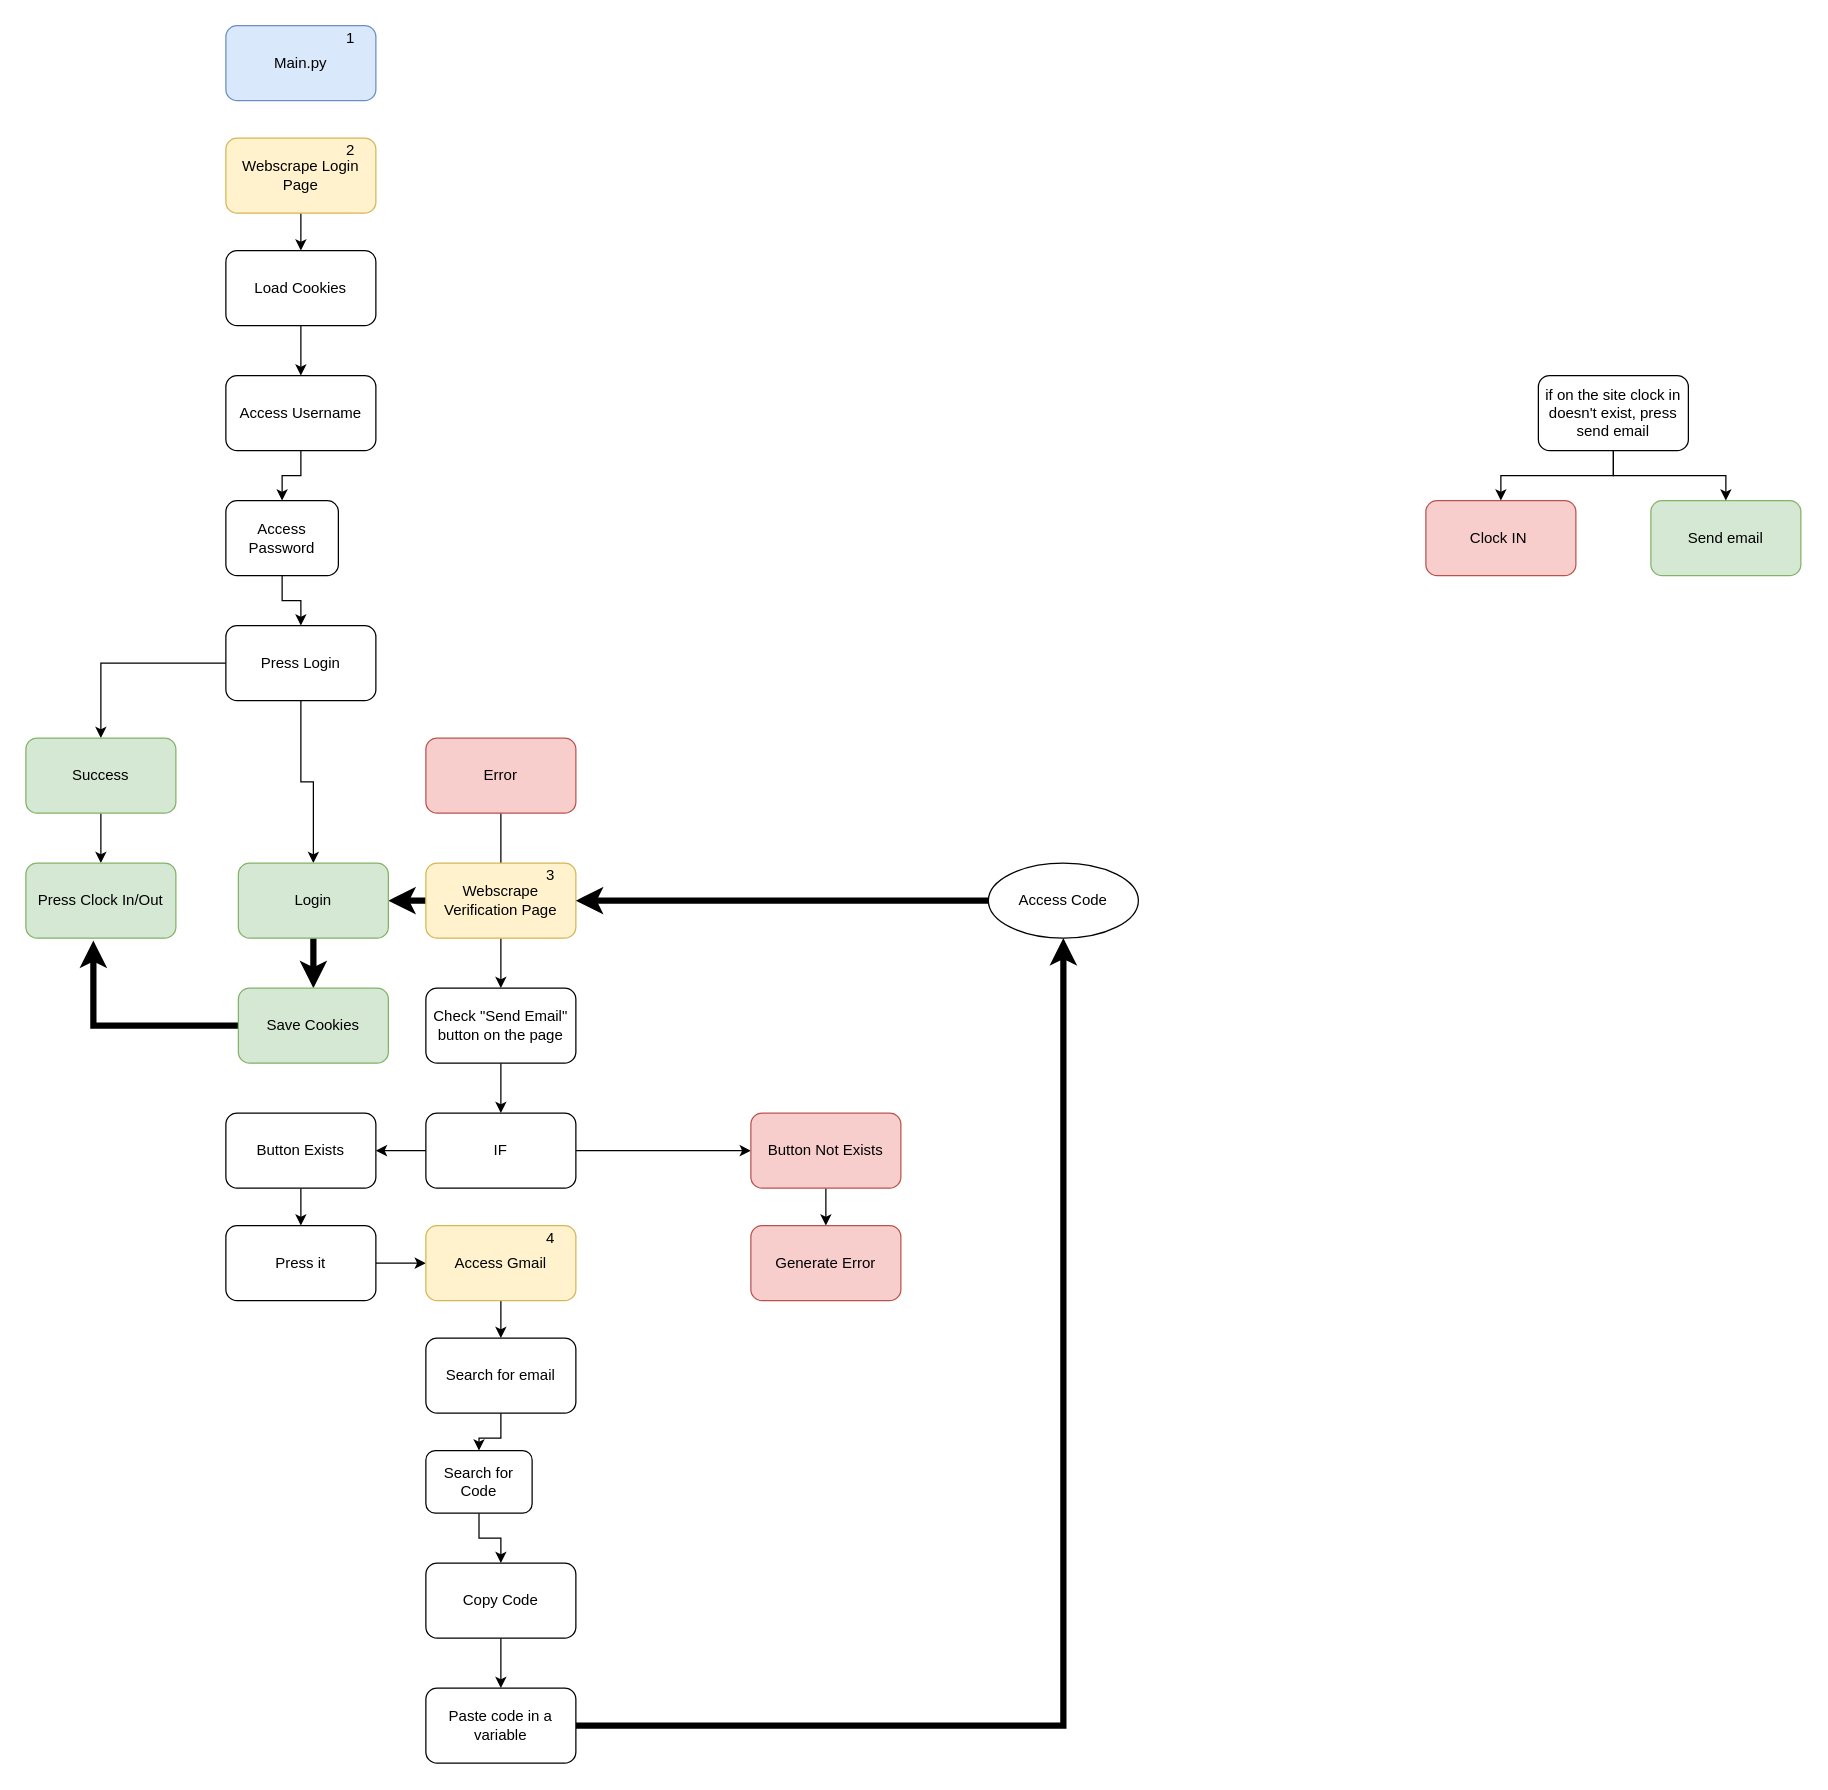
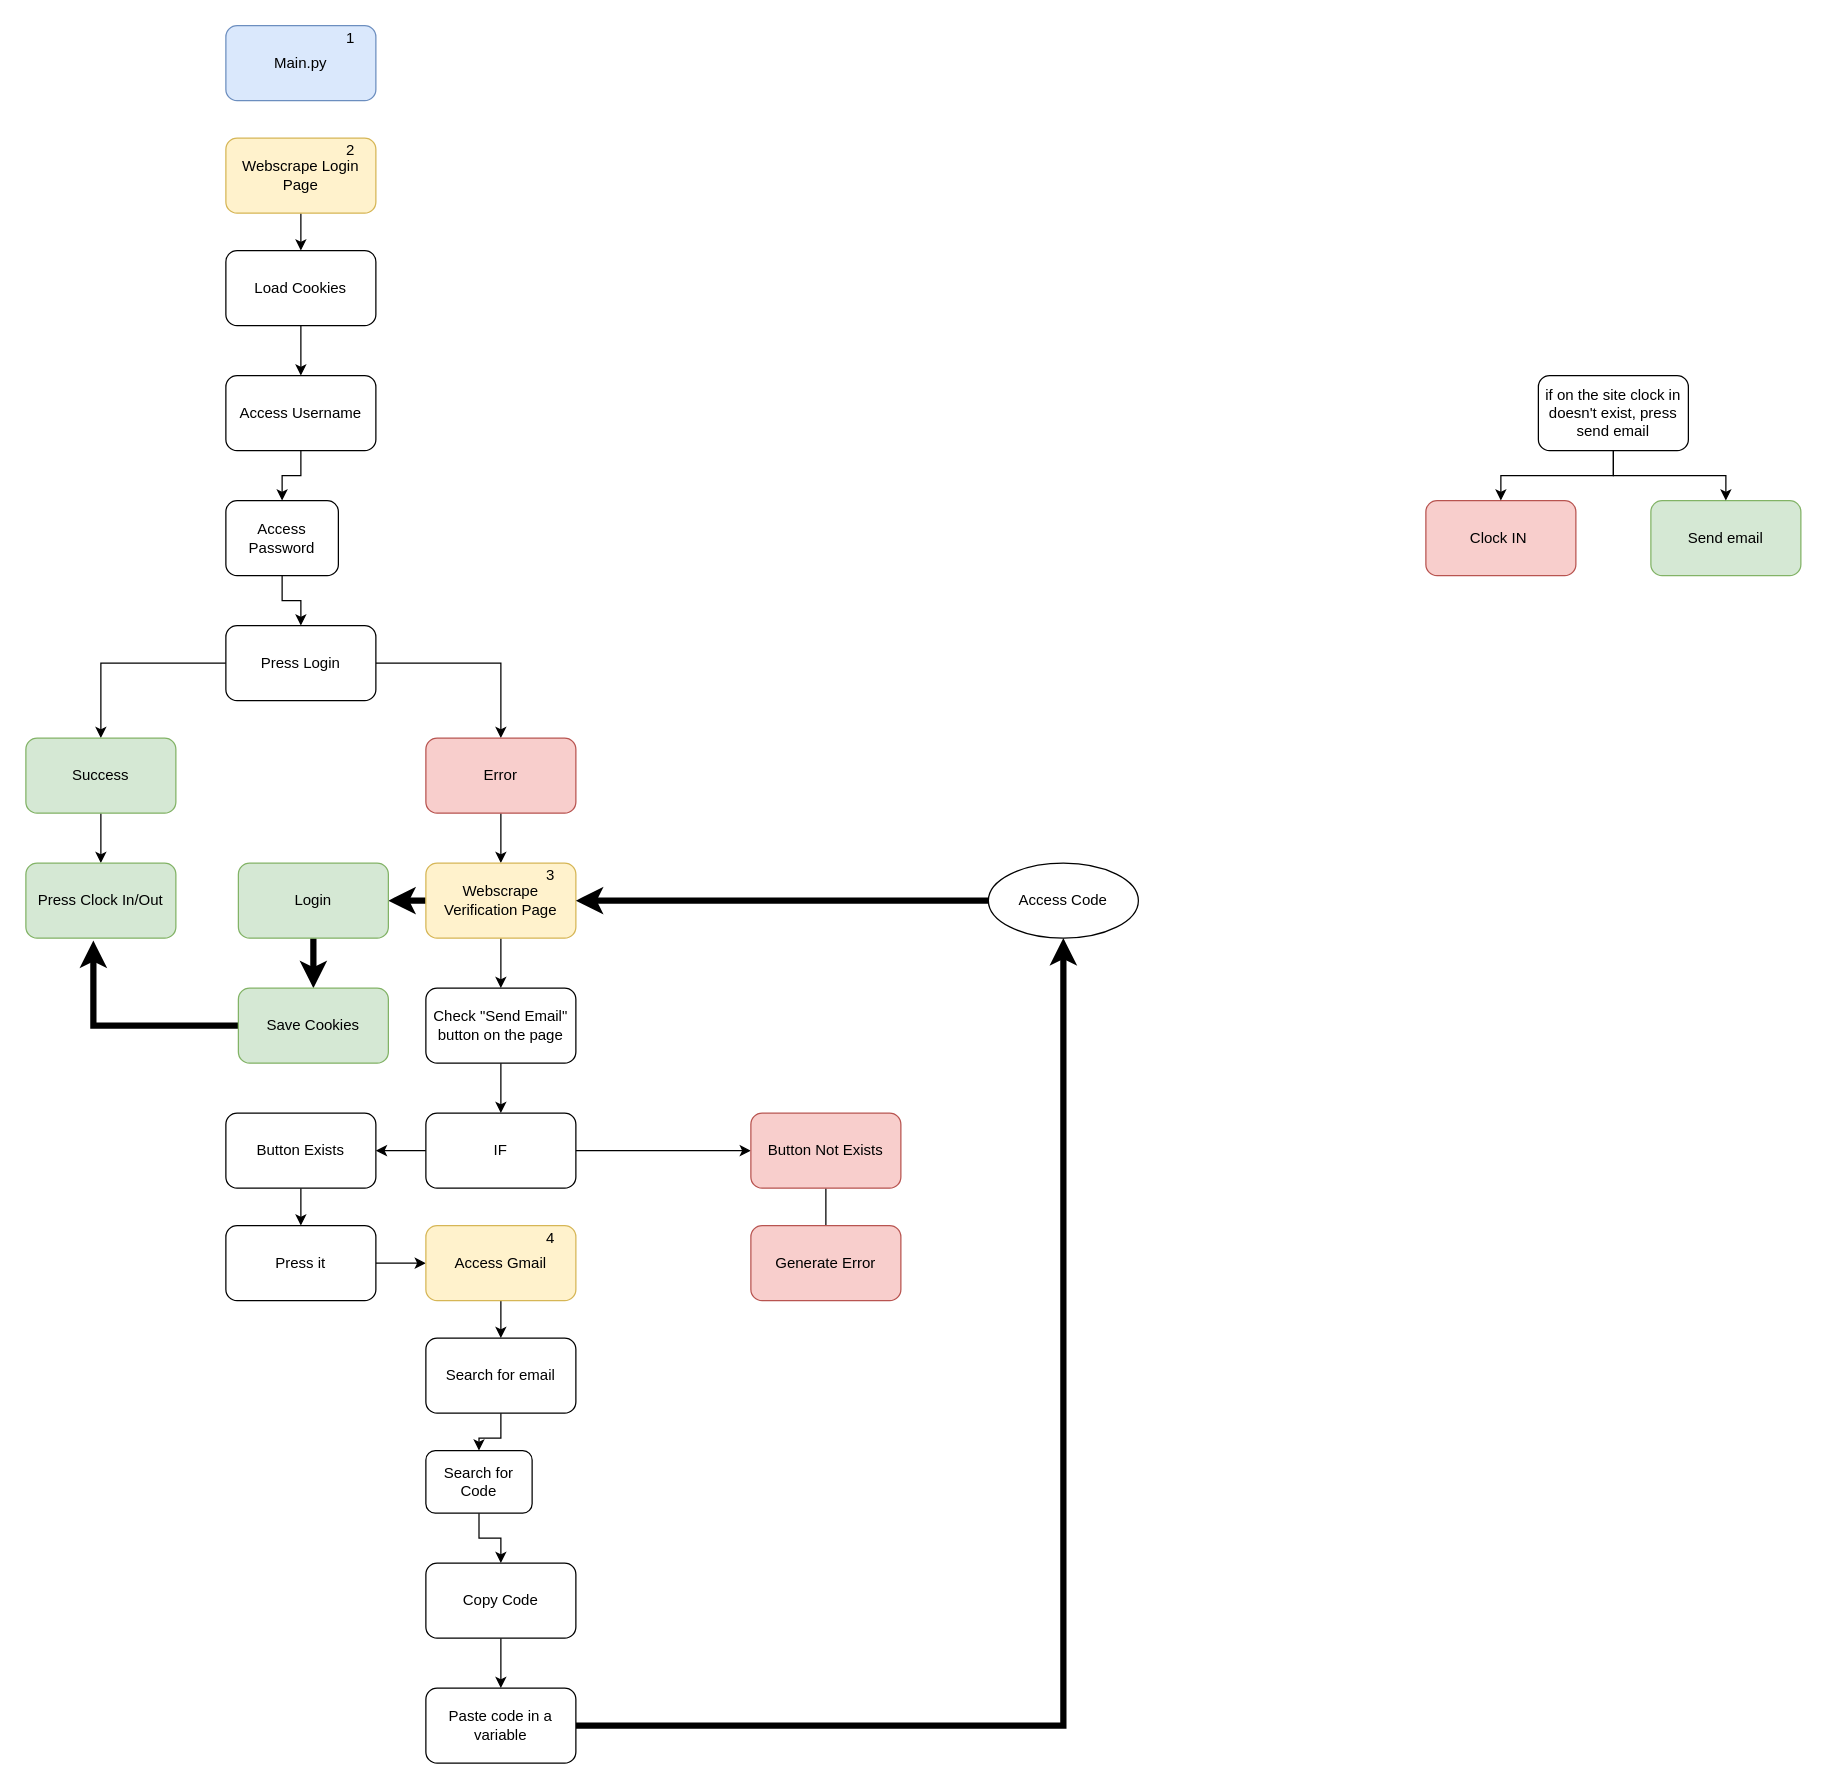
(303, 782) -> (472, 663)
(501, 856) -> (501, 853)
(826, 1216) -> (826, 1219)
